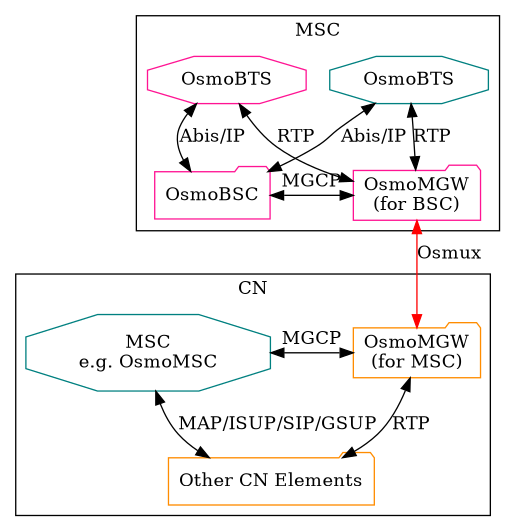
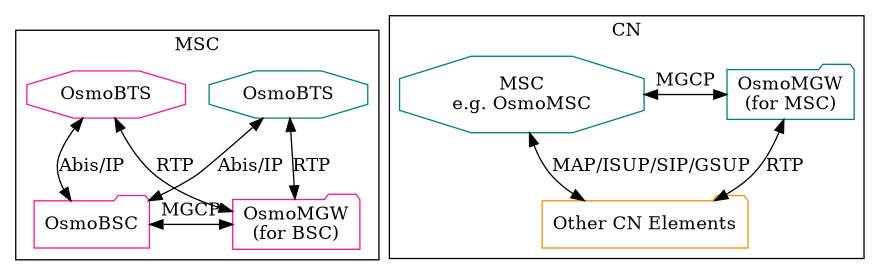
(417, 266) -> none
(417, 353) -> (791, 95)
